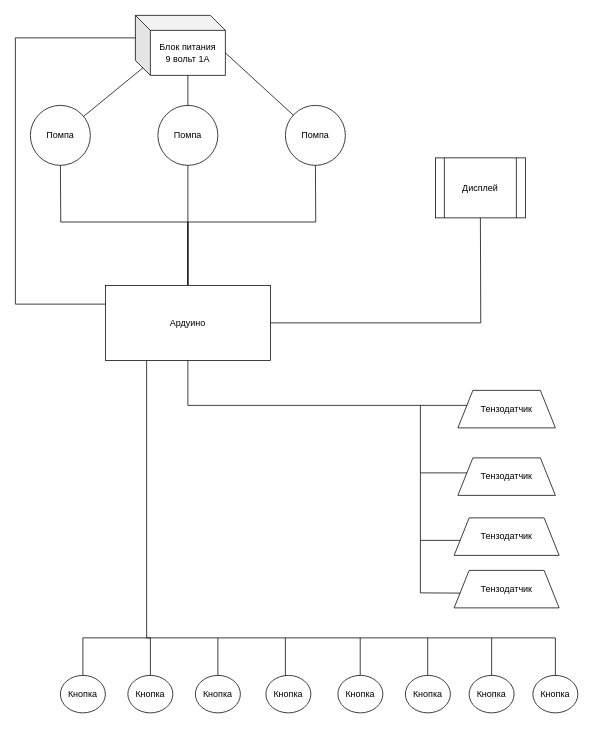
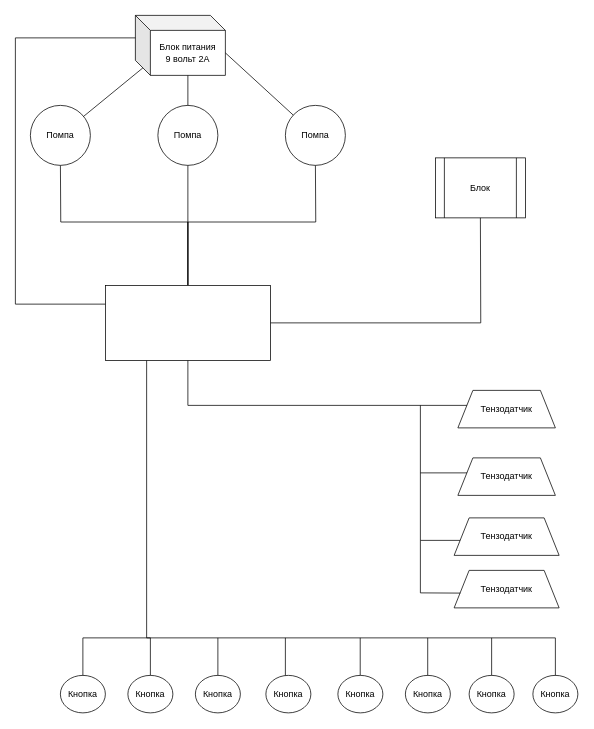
(188, 53) -> (188, 53)
(480, 188) -> (480, 188)
(188, 323) -> none
